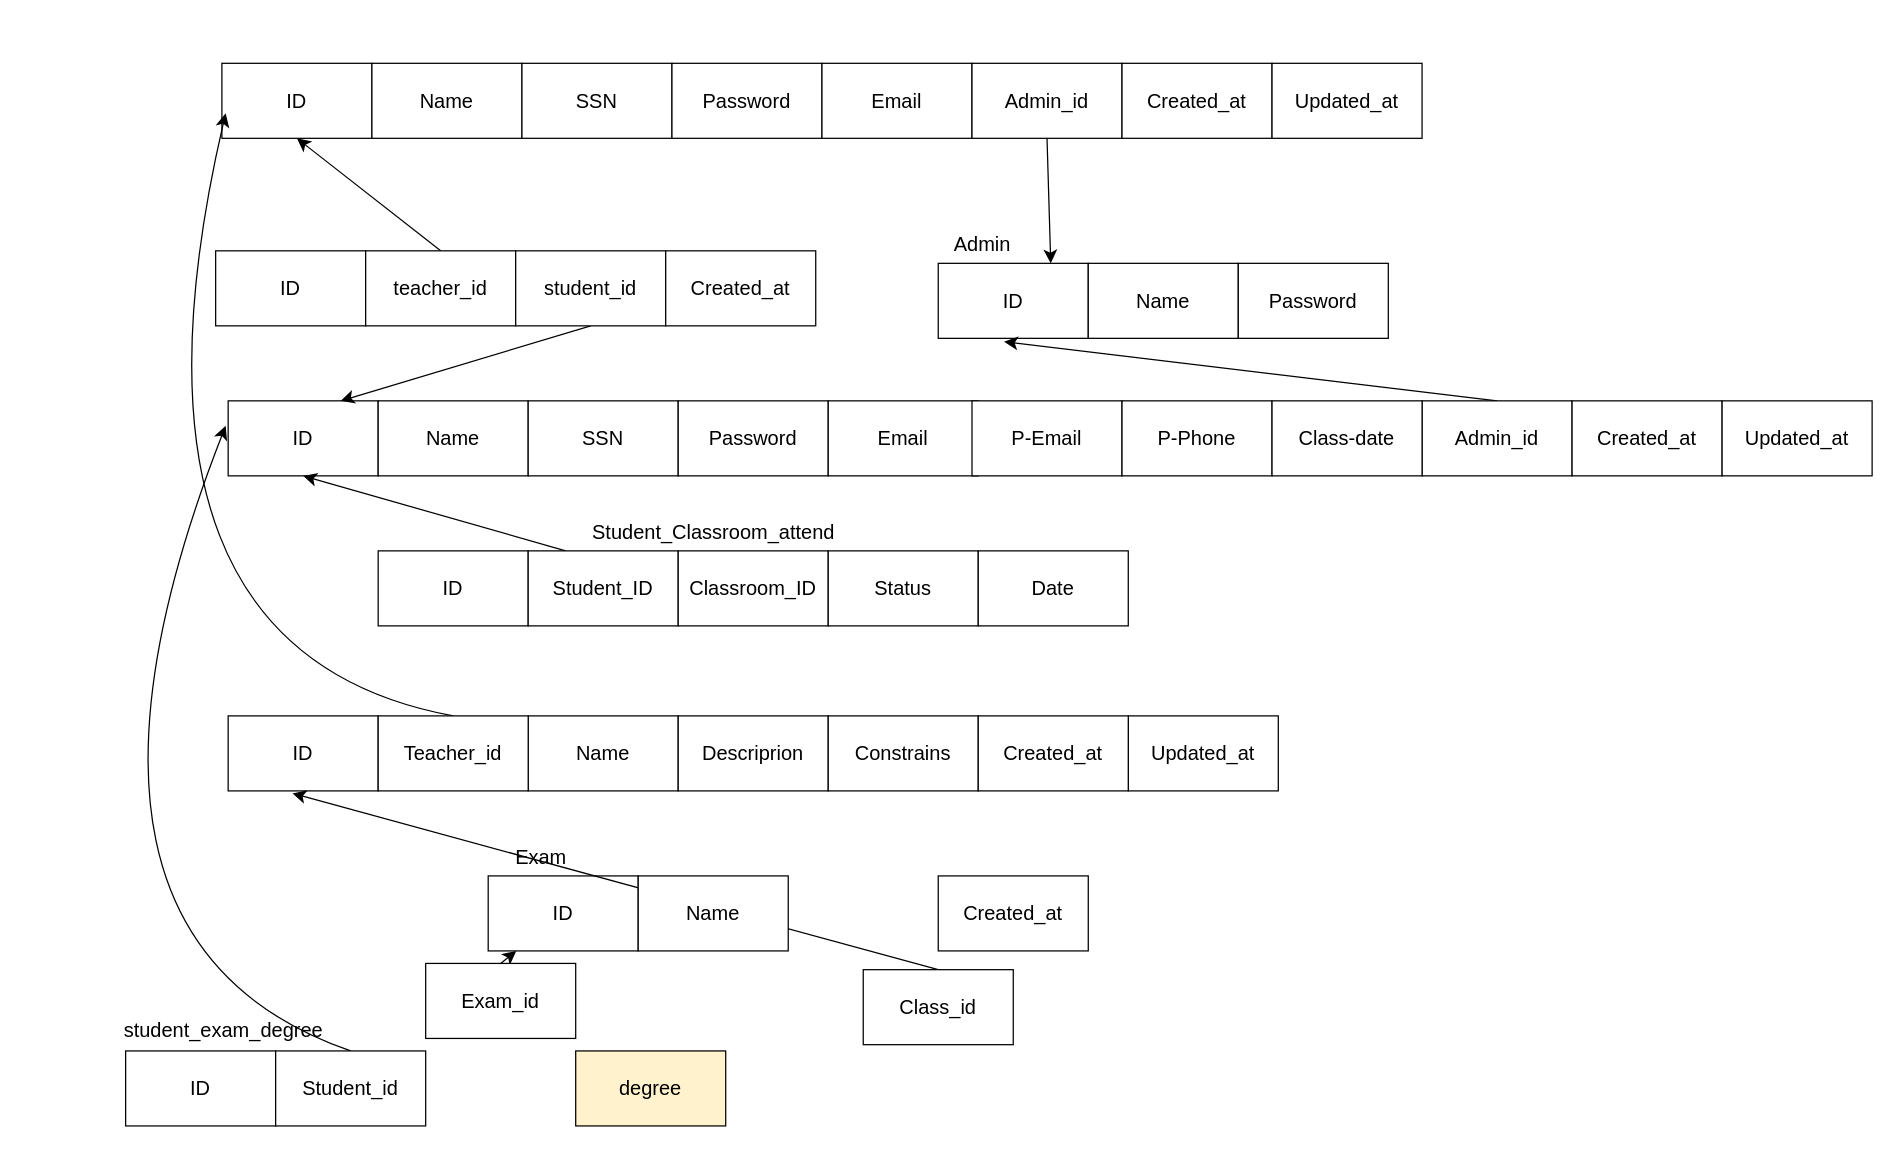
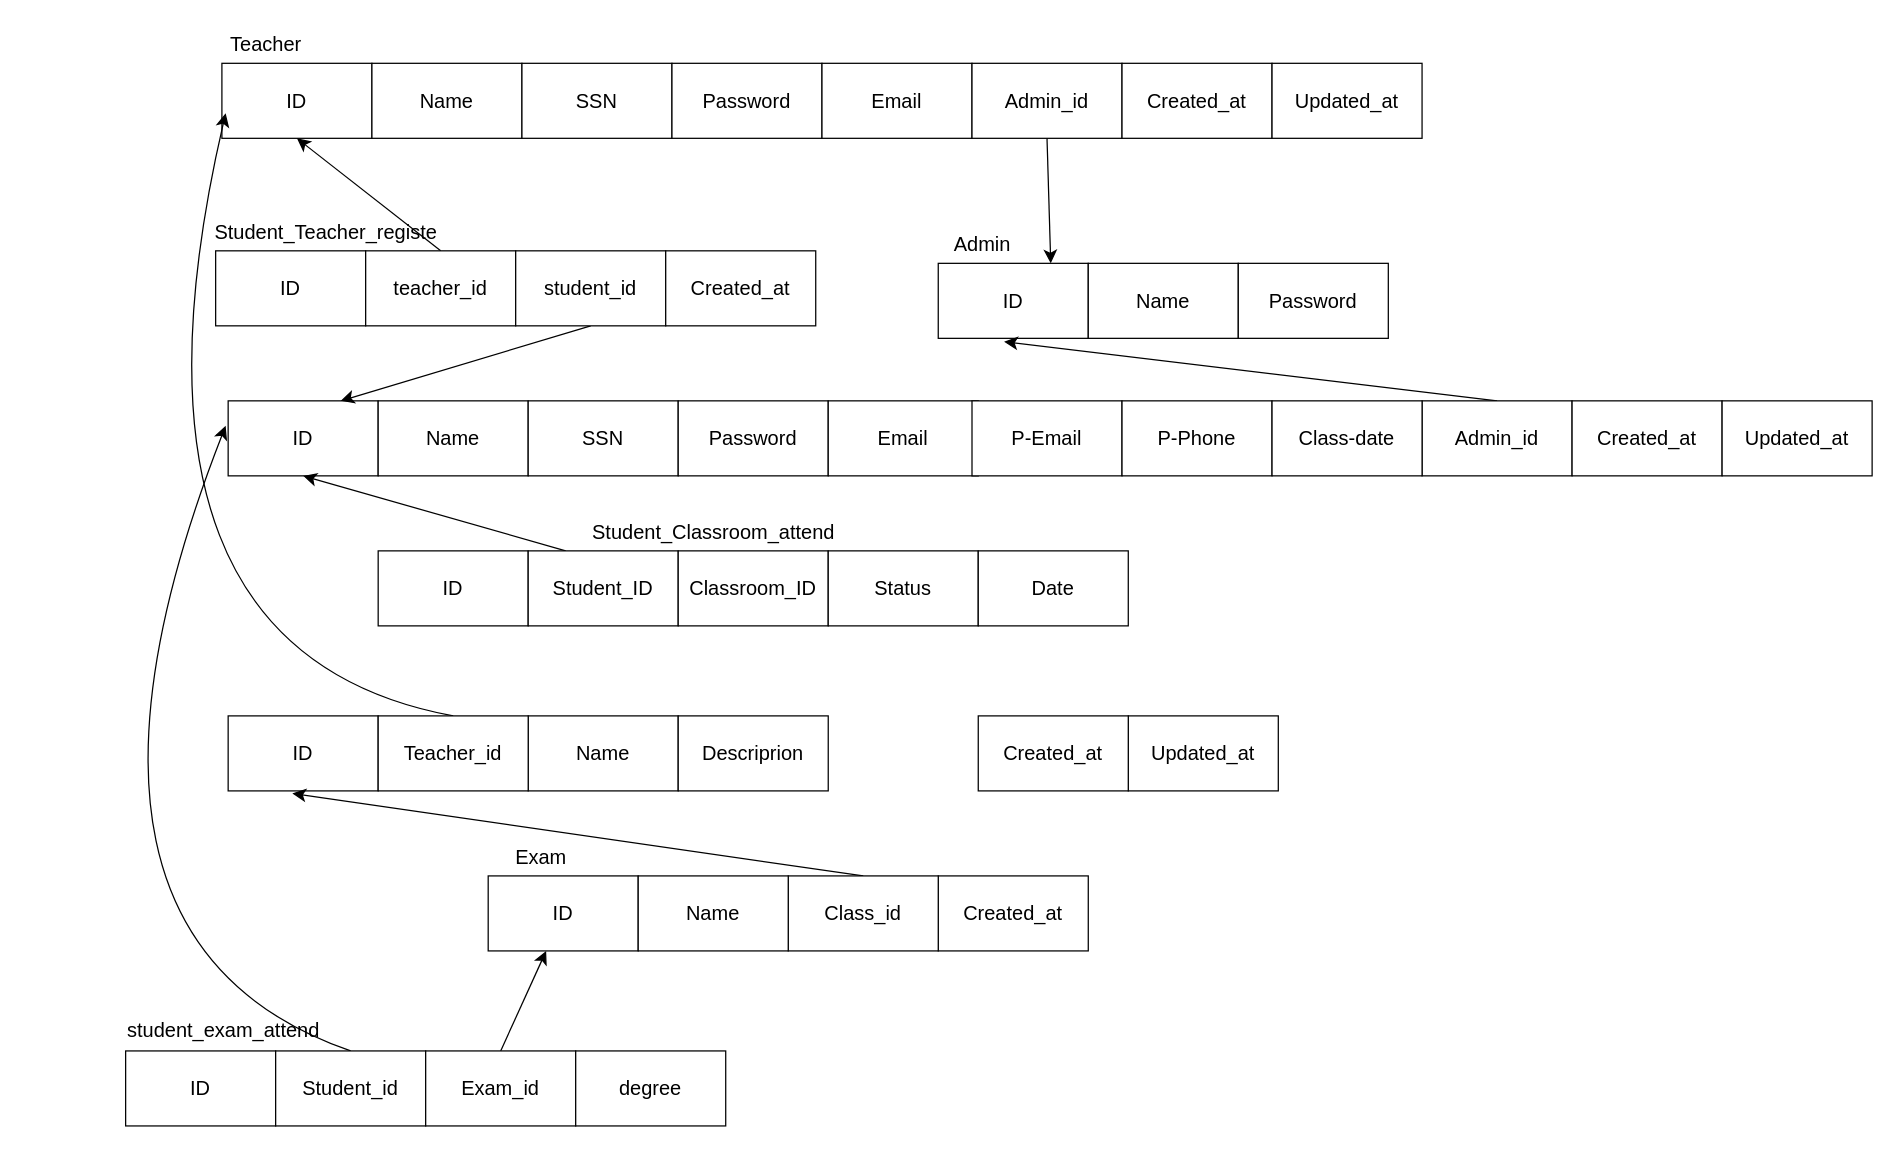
none -> (266, 44)
none -> (326, 232)
(903, 753) -> none
(501, 1001) -> (501, 1088)
(938, 1007) -> (863, 913)
(224, 1029) -> (224, 1029)
(651, 1088) -> (651, 1088)
